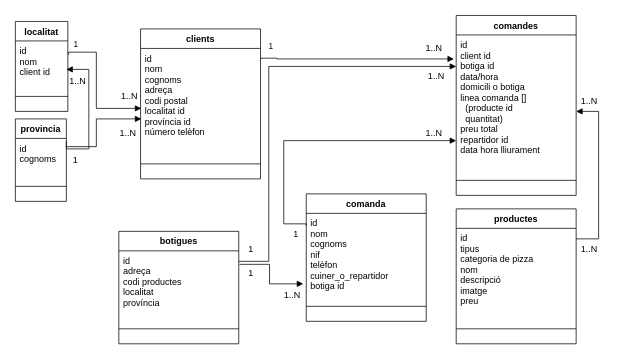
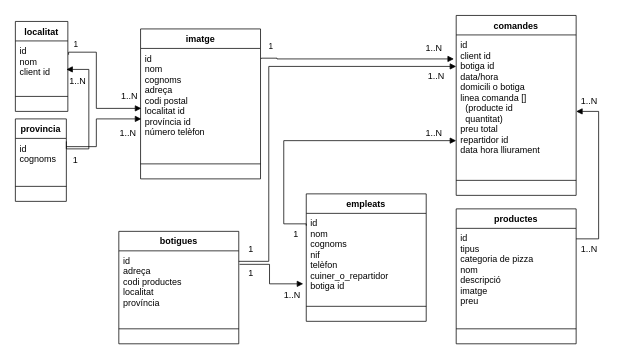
(200, 39) -> (200, 39)
(366, 204) -> (366, 204)
